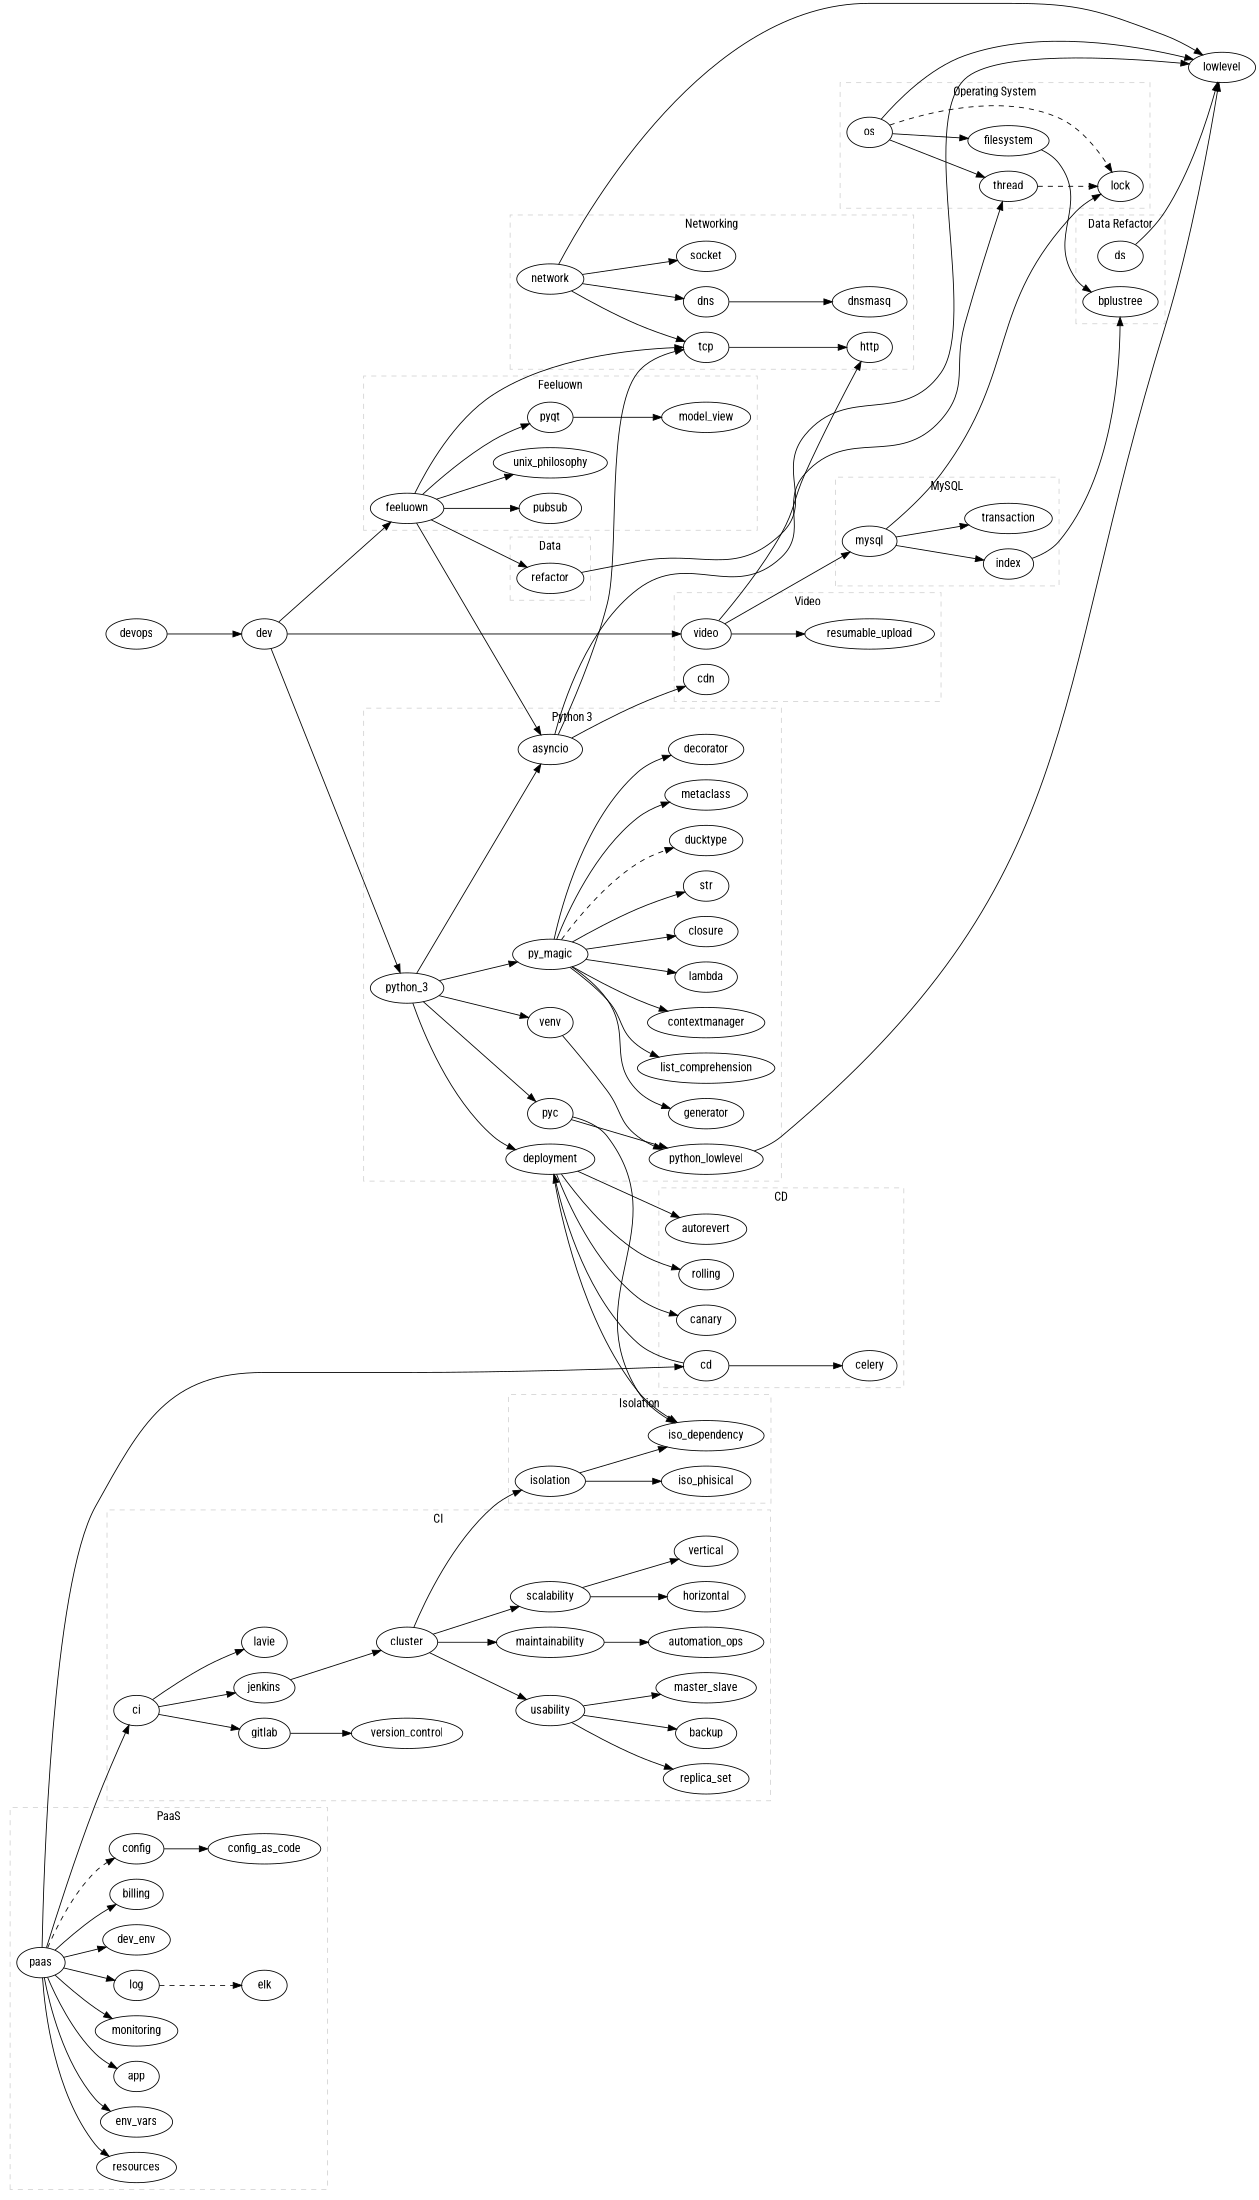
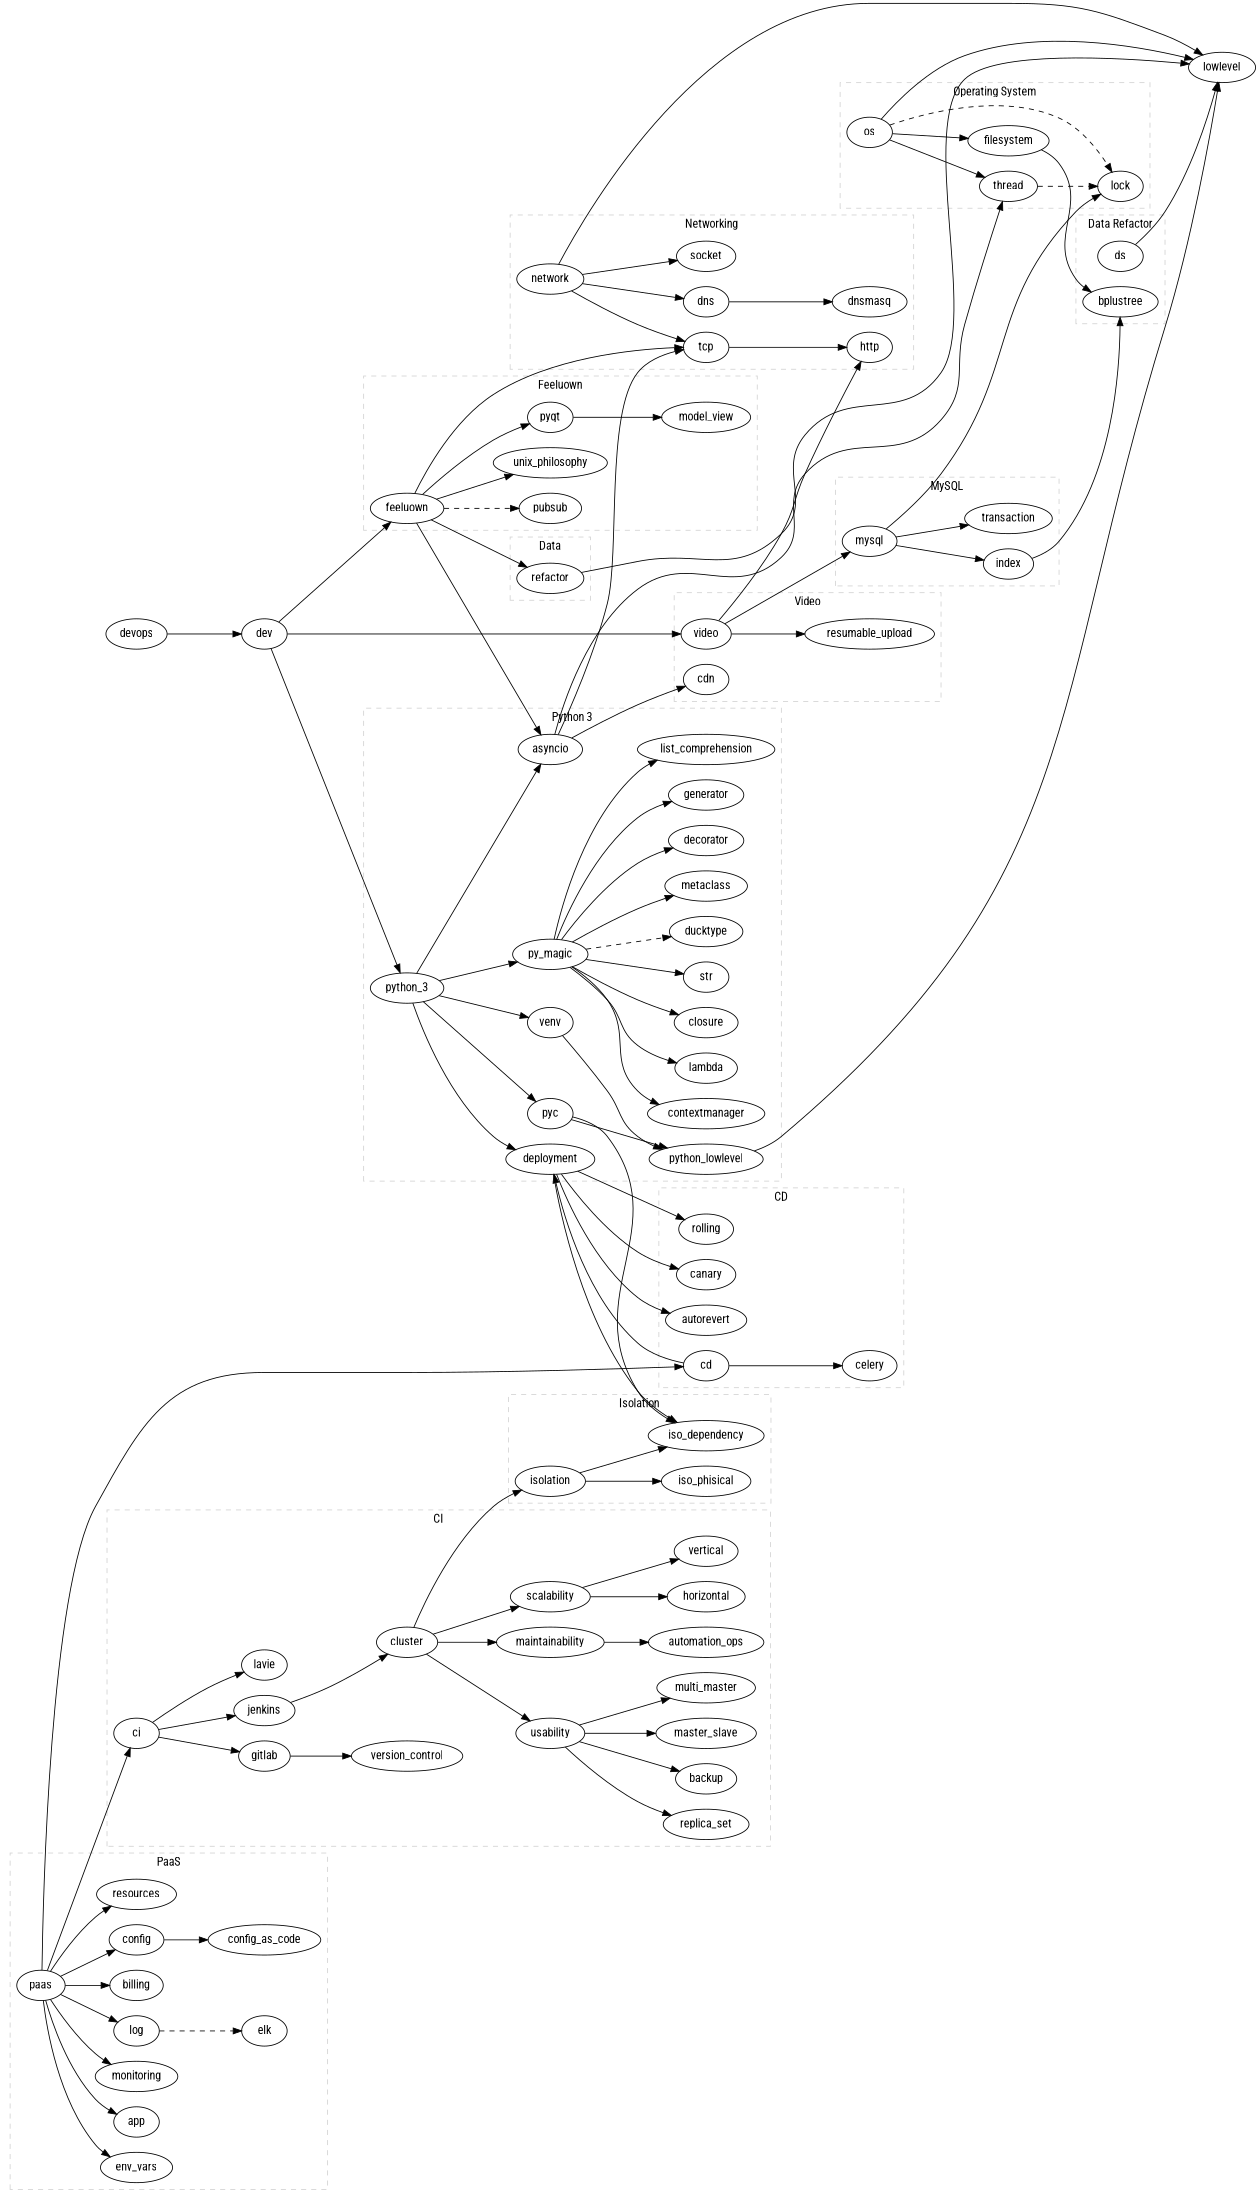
(477, 508) -> (477, 508)
none -> (706, 1688)
(72, 1901) -> (84, 1965)
(137, 1940) -> none
